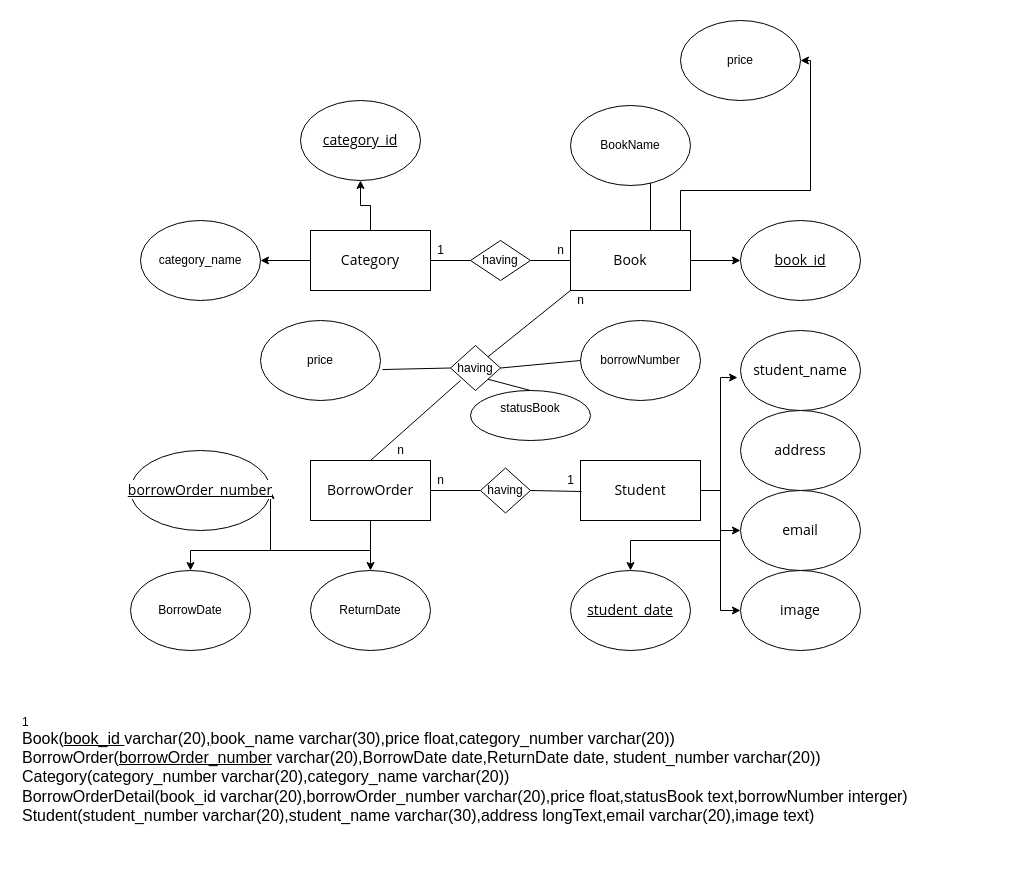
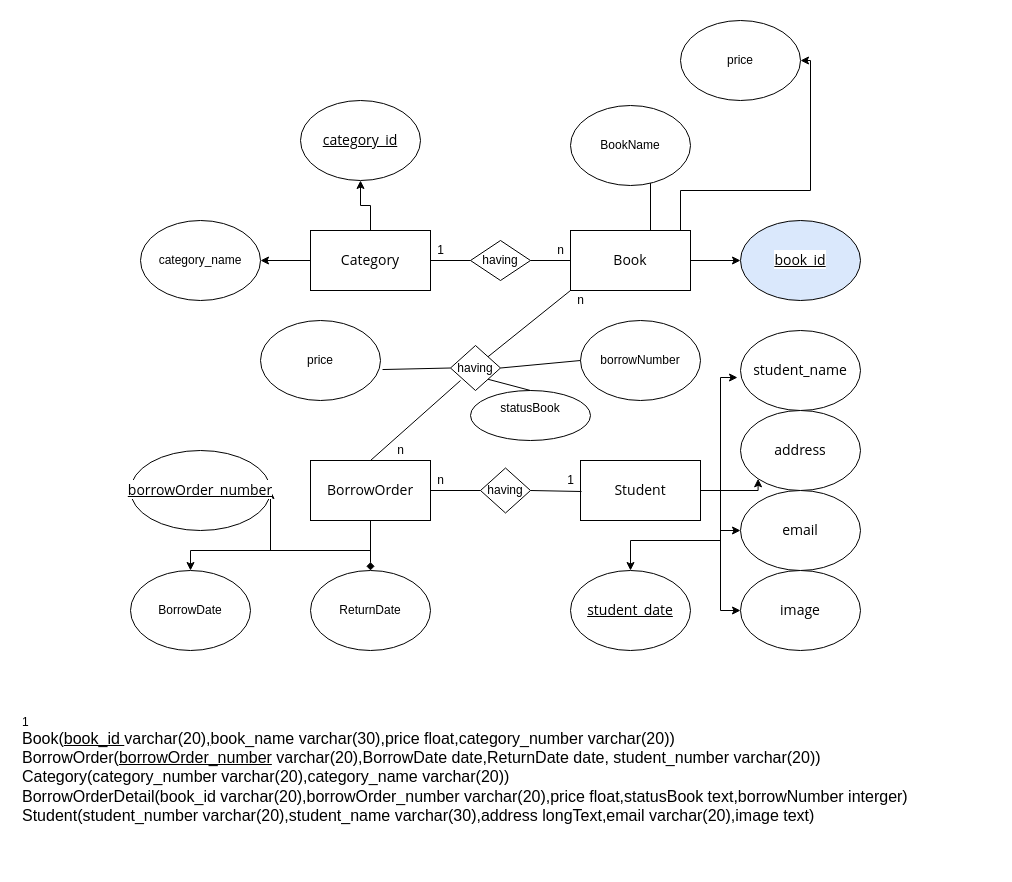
(801, 261) -> (801, 261)
none -> (742, 491)
(371, 562) -> (371, 562)
